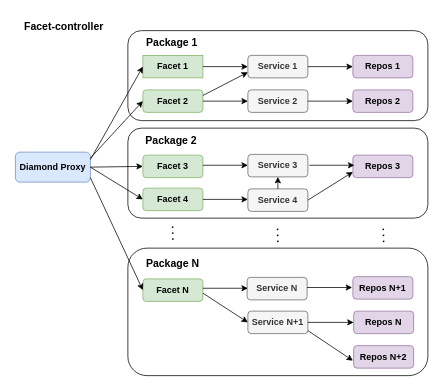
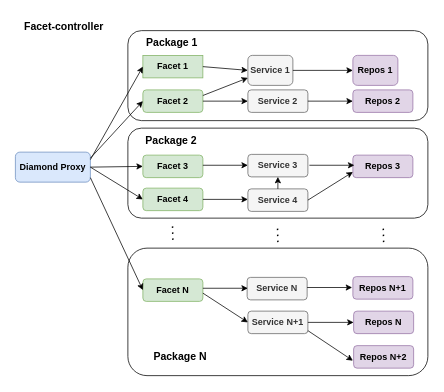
(278, 66) -> (270, 70)
(383, 66) -> (375, 70)
(173, 263) -> (180, 357)
